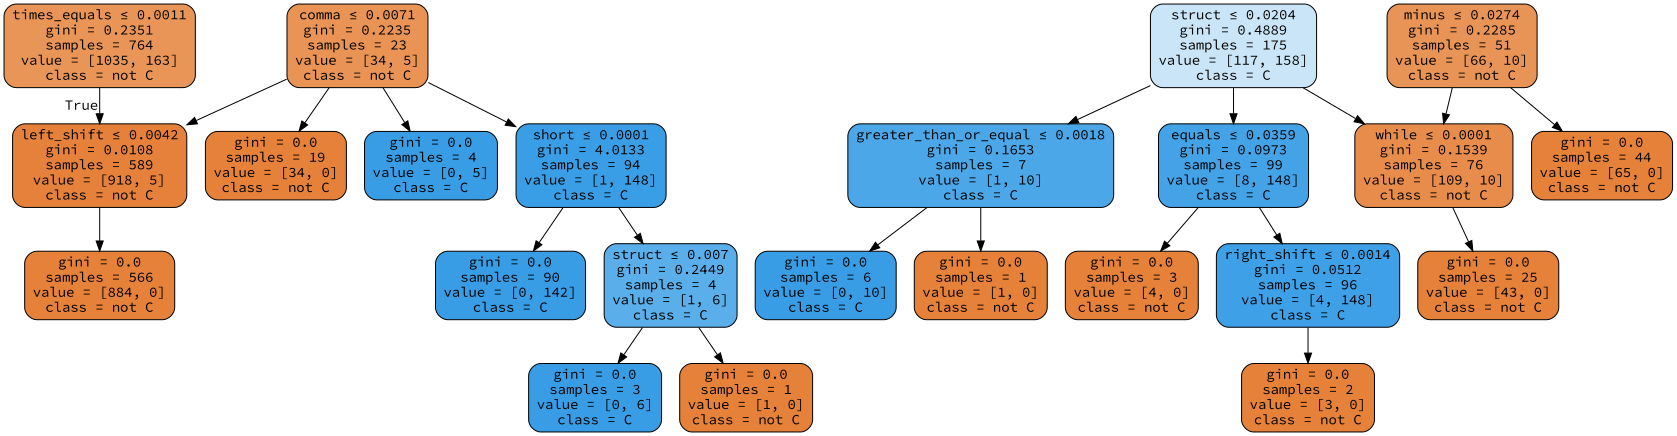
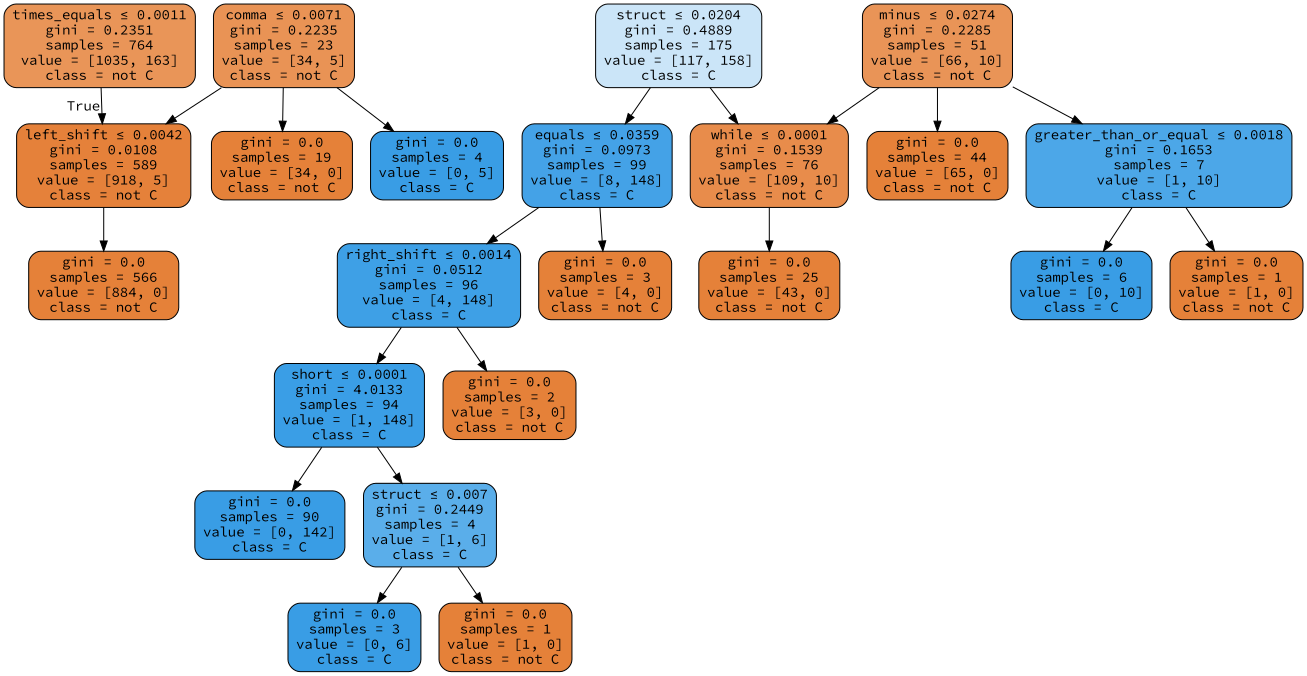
(467, 102) -> (392, 341)
(1114, 103) -> (1043, 103)
